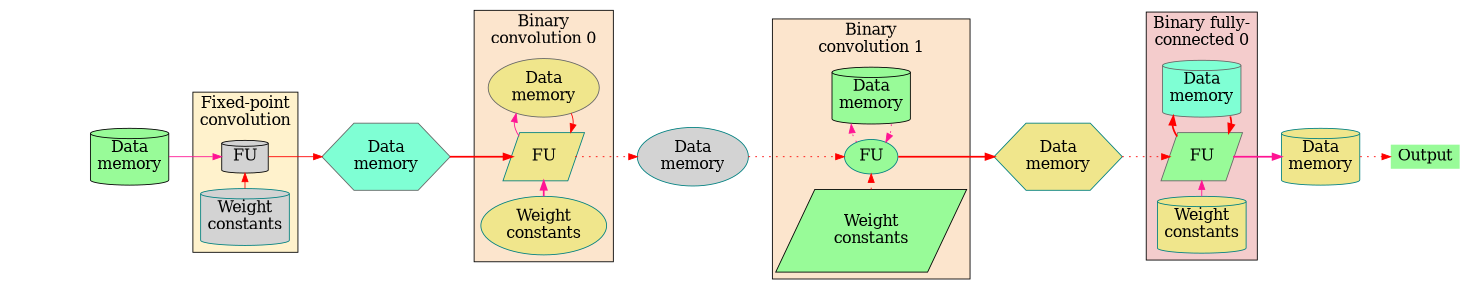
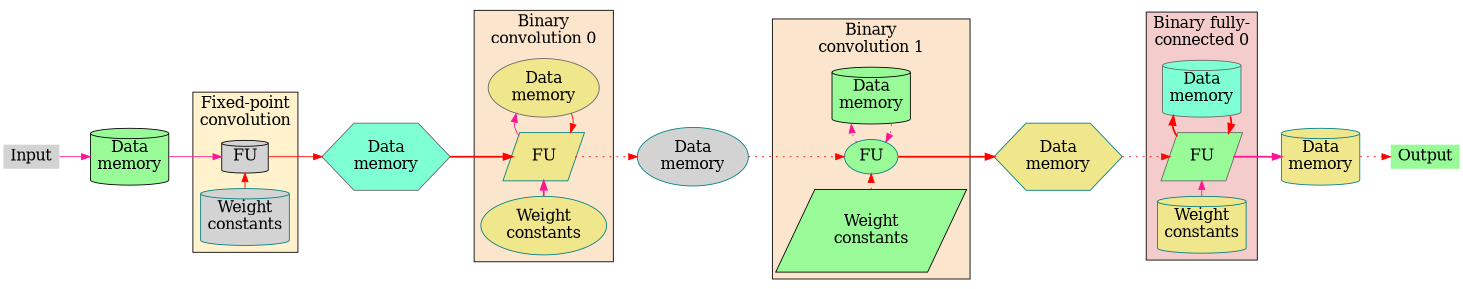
none -> (31, 157)
